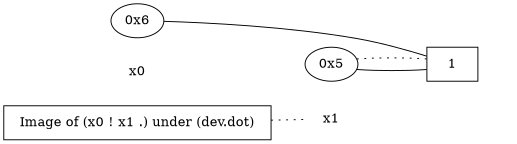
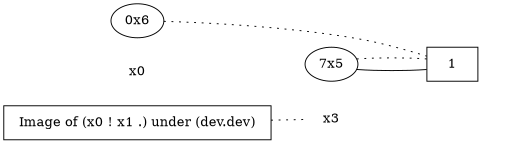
(297, 30) -> (297, 30)
(332, 64) -> (332, 64)
(332, 119) -> (332, 119)
(137, 123) -> (137, 123)
